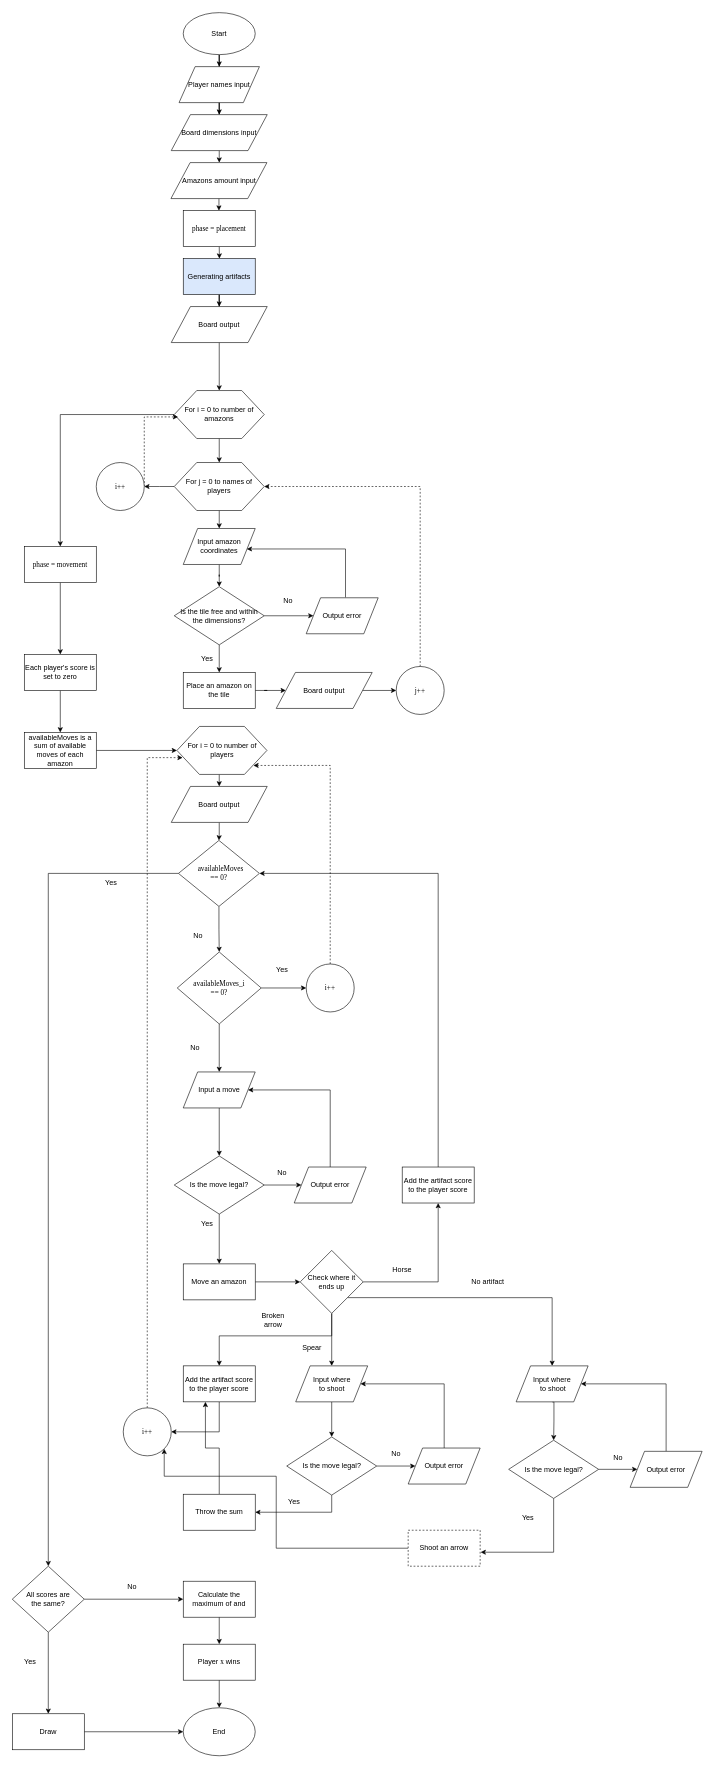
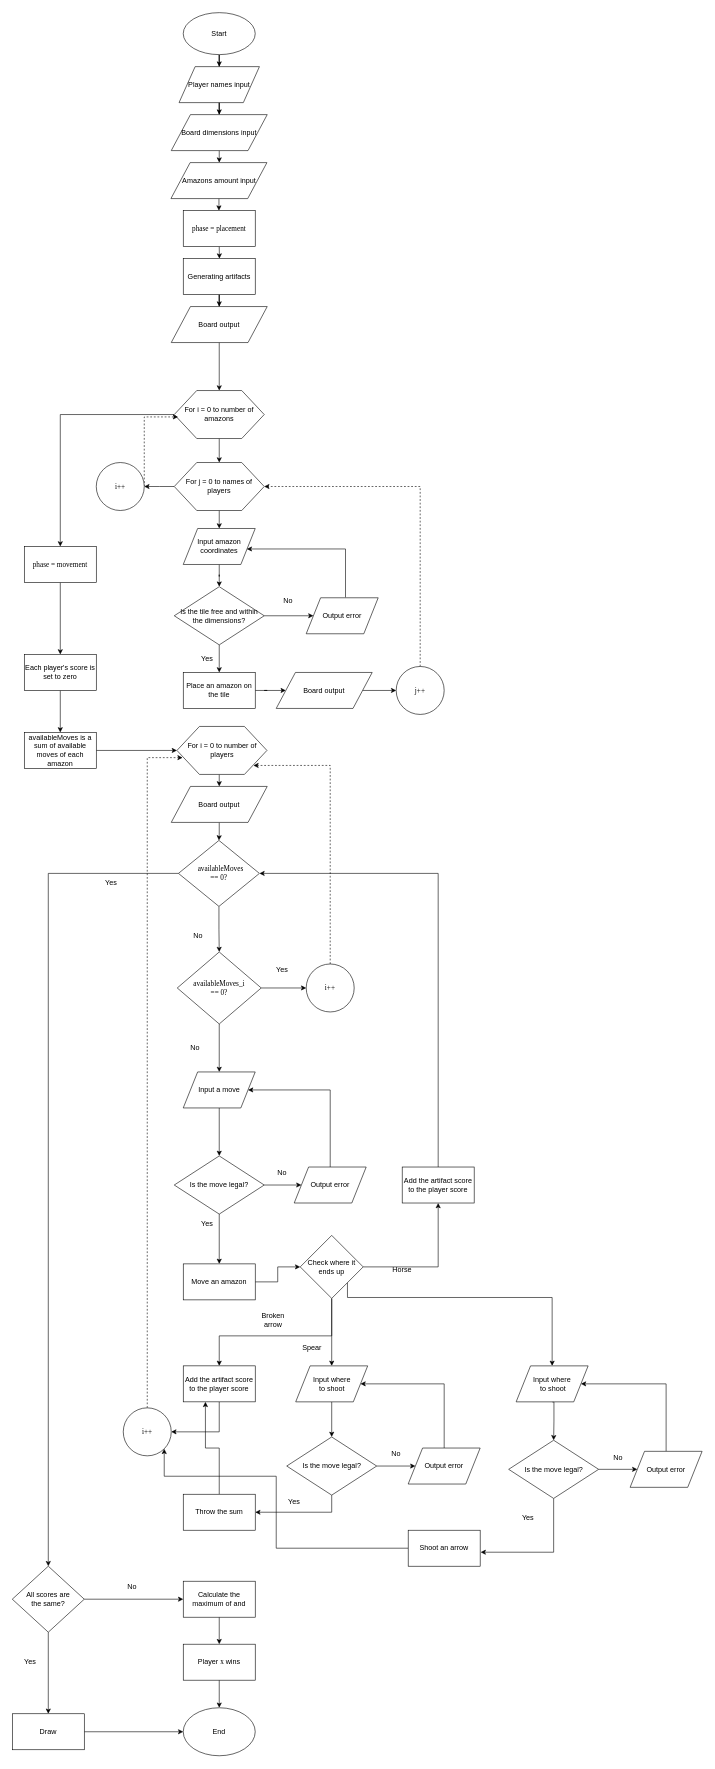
(219, 276) -> (219, 276)
(332, 1282) -> (332, 1267)
(488, 1282) -> none
(444, 1548) -> (444, 1548)
